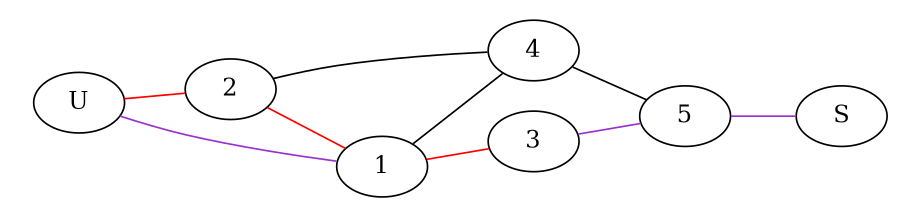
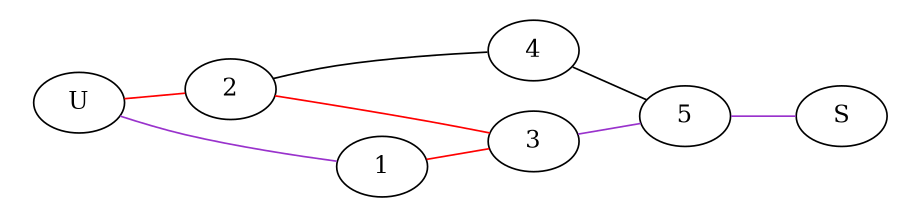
(458, 109) -> none
(306, 128) -> (383, 113)
